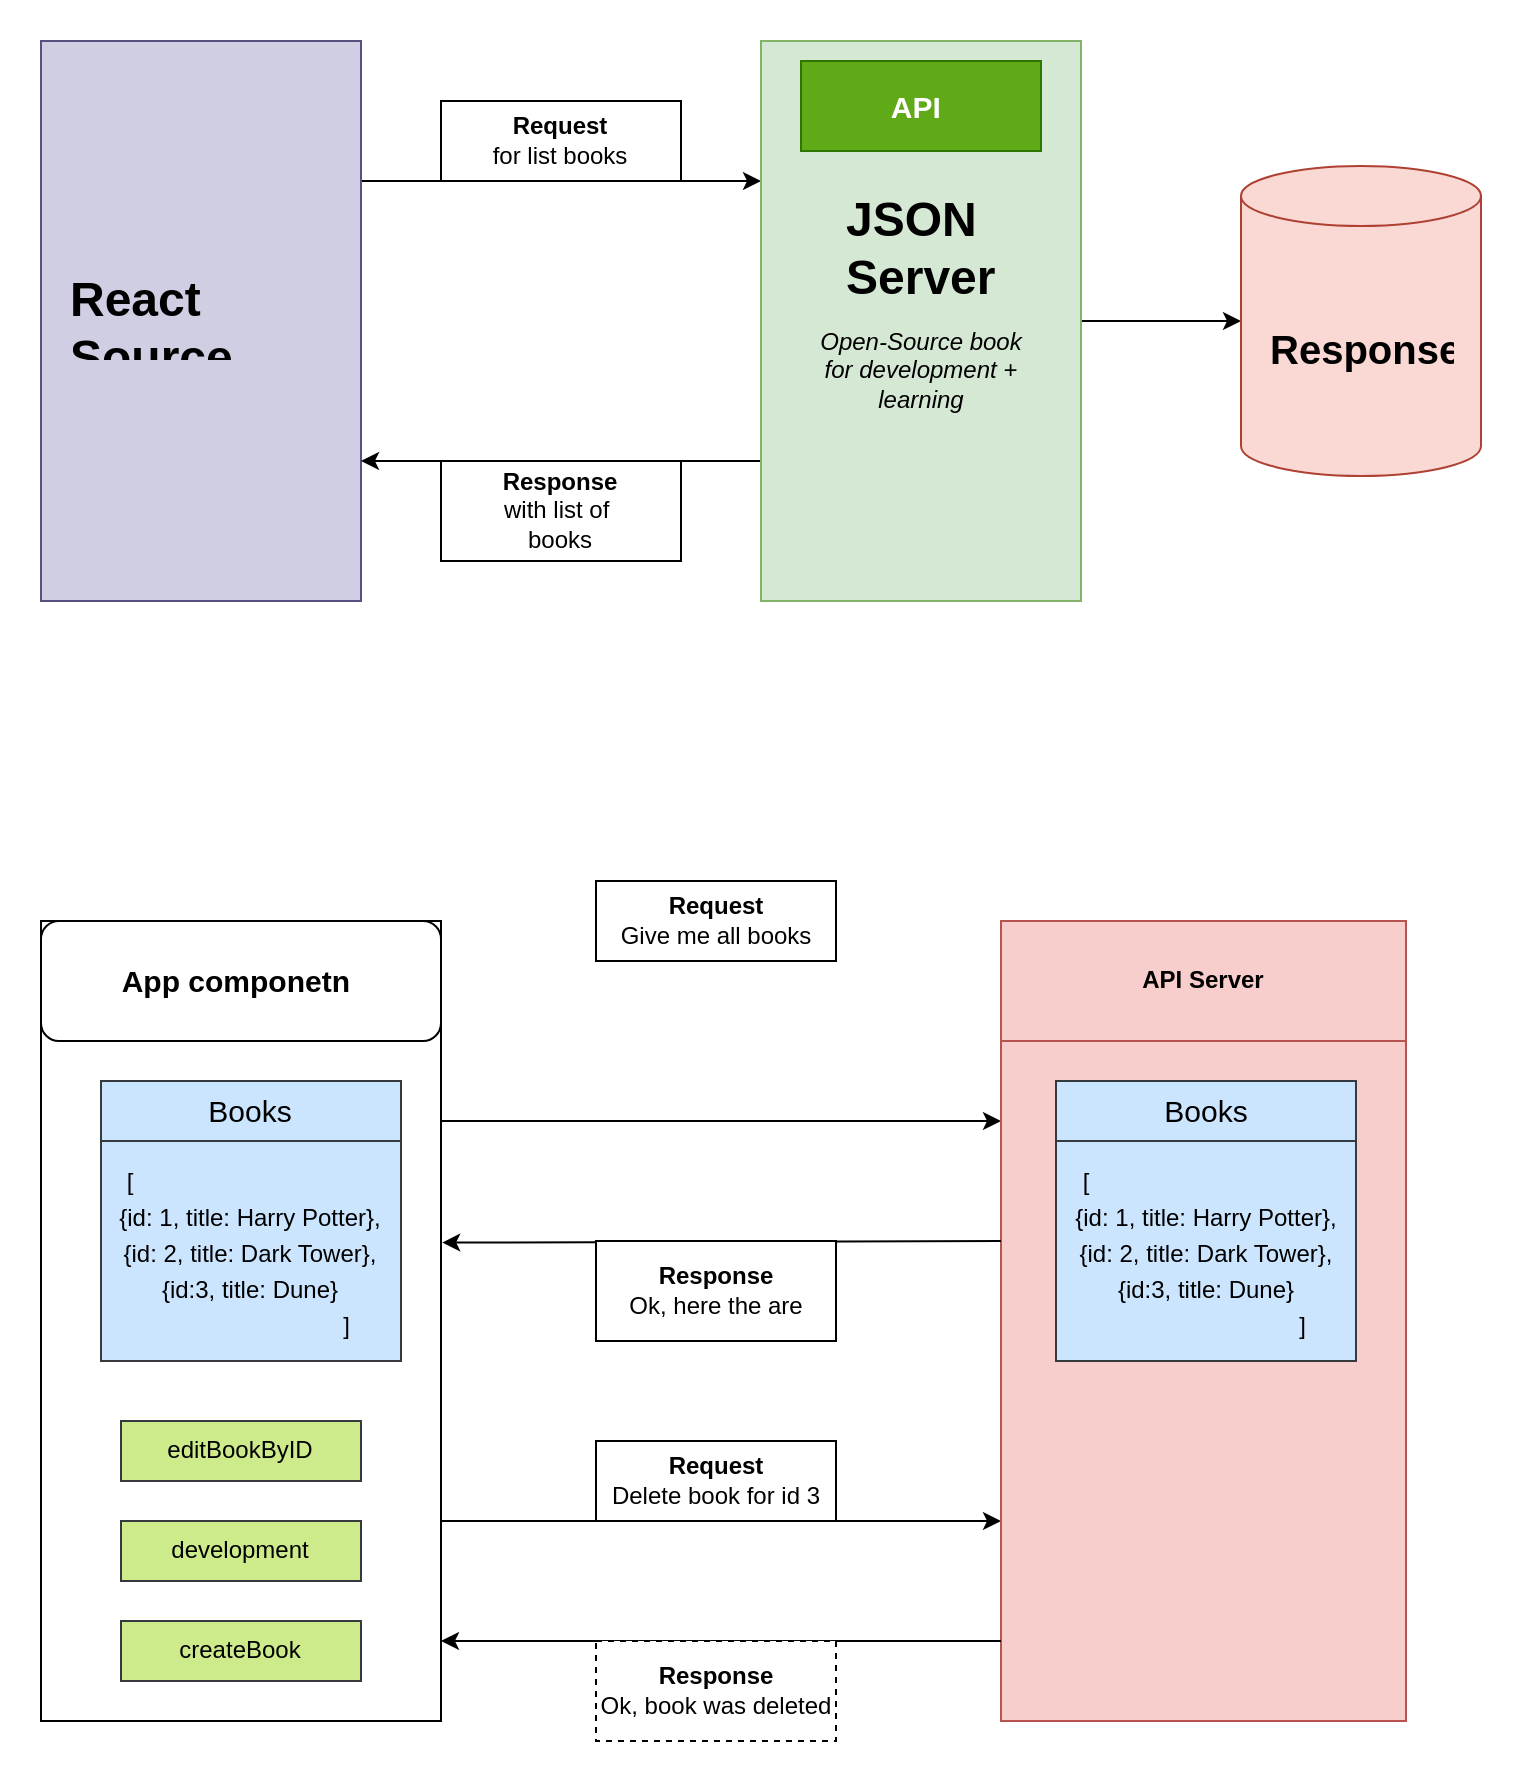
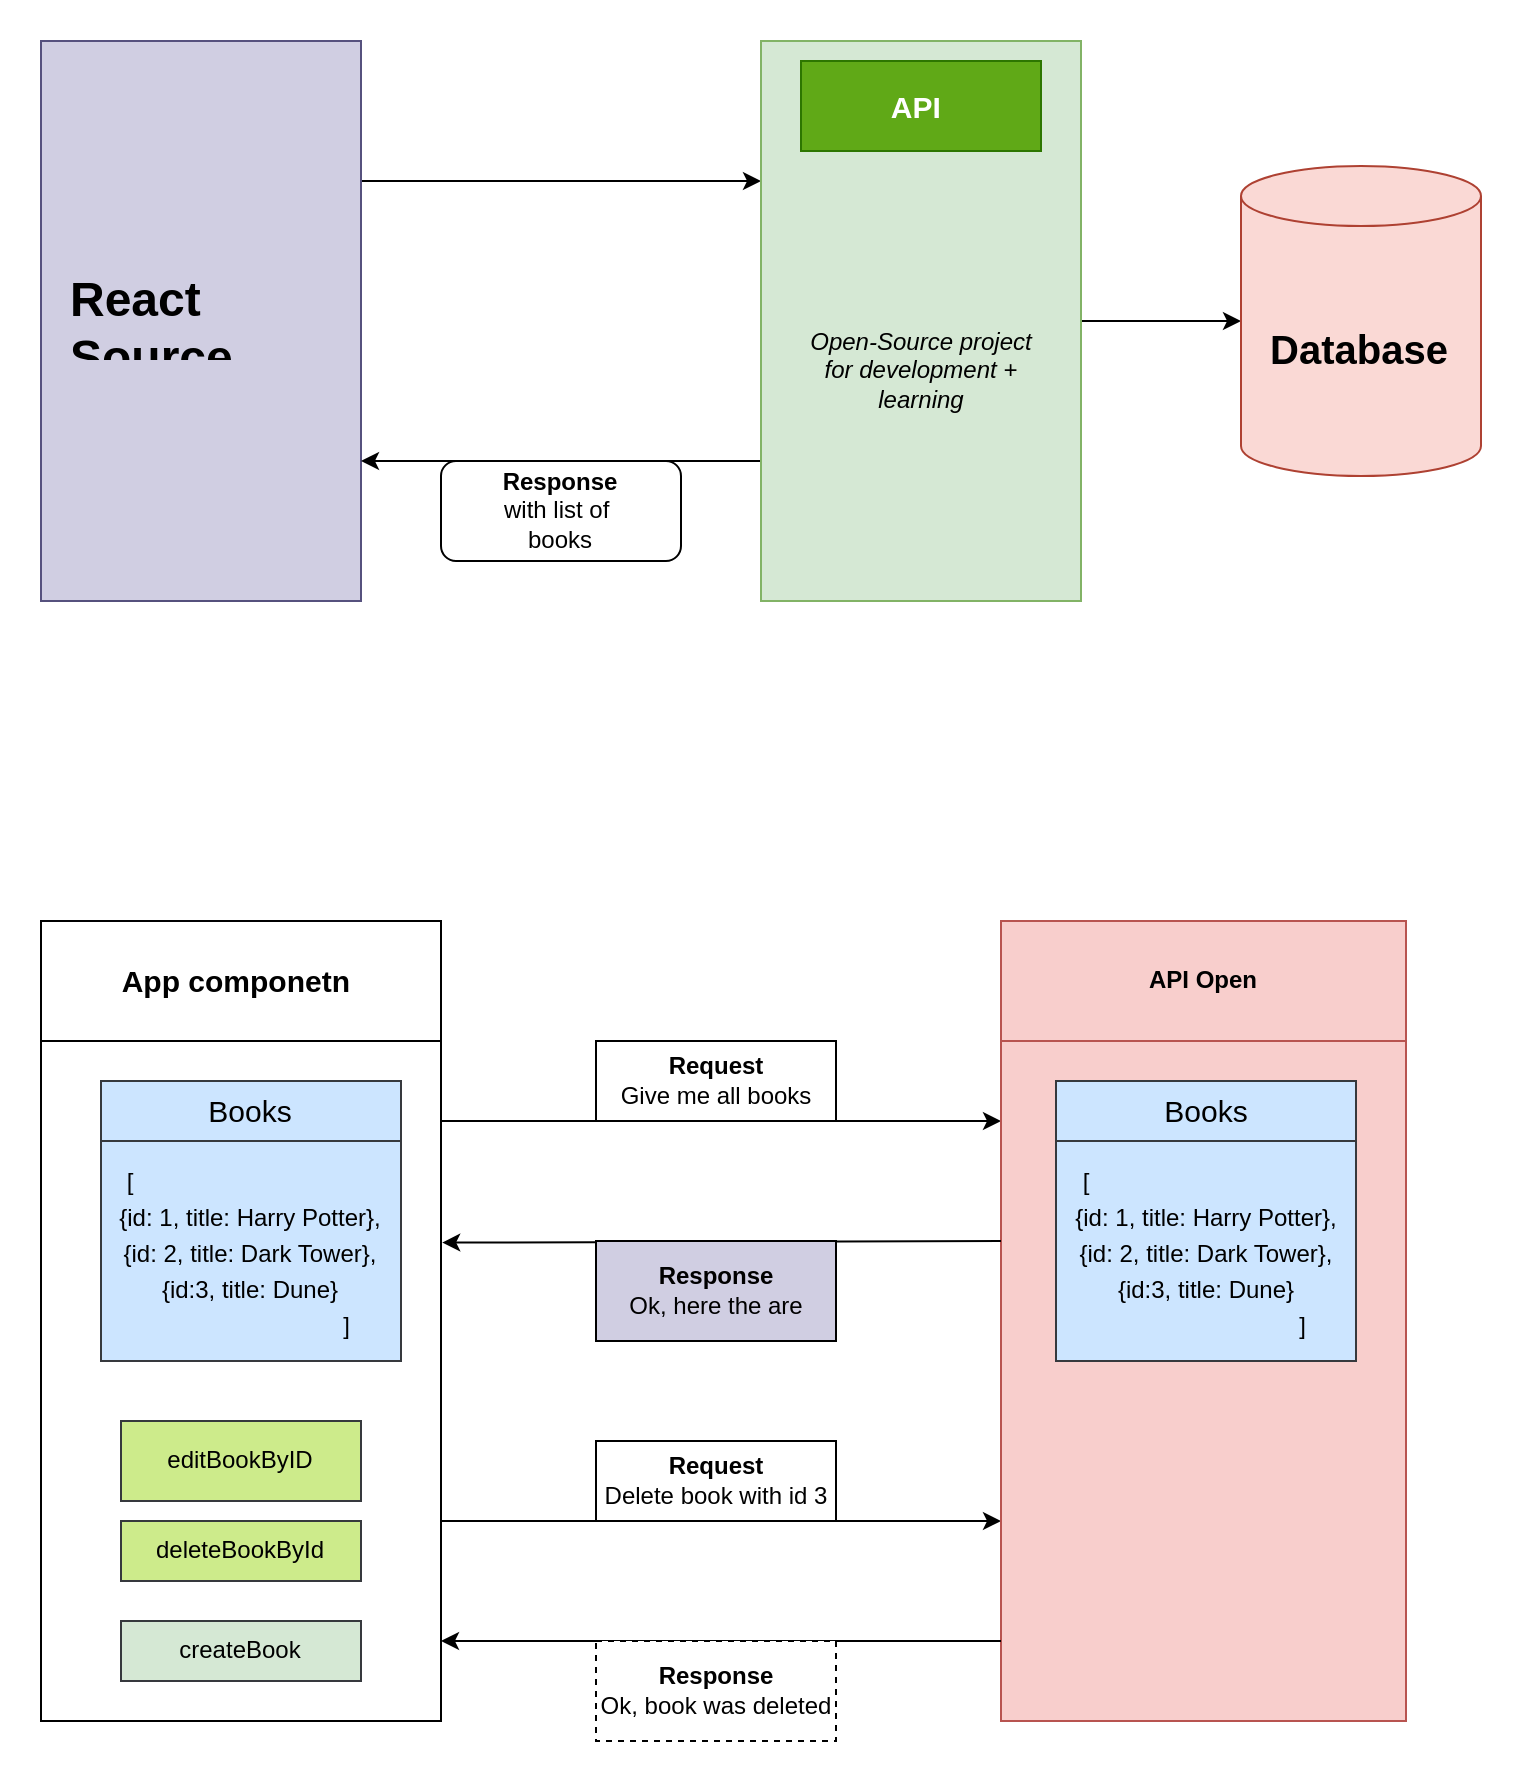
(561, 141) -> none
(921, 251) -> none
(1361, 325) -> (1361, 325)
(922, 371) -> (922, 371)
(561, 511) -> (561, 511)
(716, 921) -> (716, 1081)
(241, 981) -> (241, 981)
(1204, 981) -> (1204, 981)
(716, 1291) -> (716, 1291)
(241, 1451) -> (241, 1461)
(717, 1481) -> (717, 1481)
(241, 1551) -> (241, 1551)
(241, 1651) -> (241, 1651)
